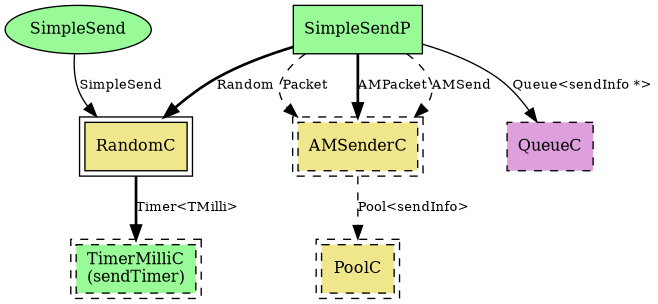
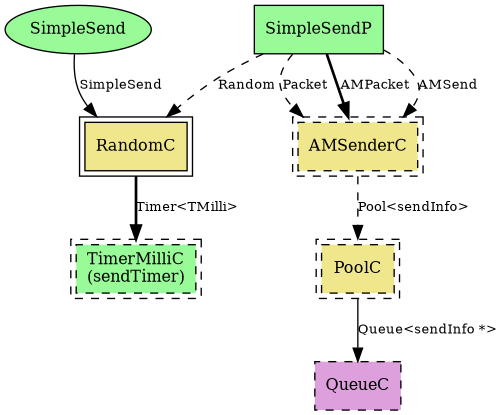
(482, 68) -> (358, 323)
(231, 71) -> (218, 78)
